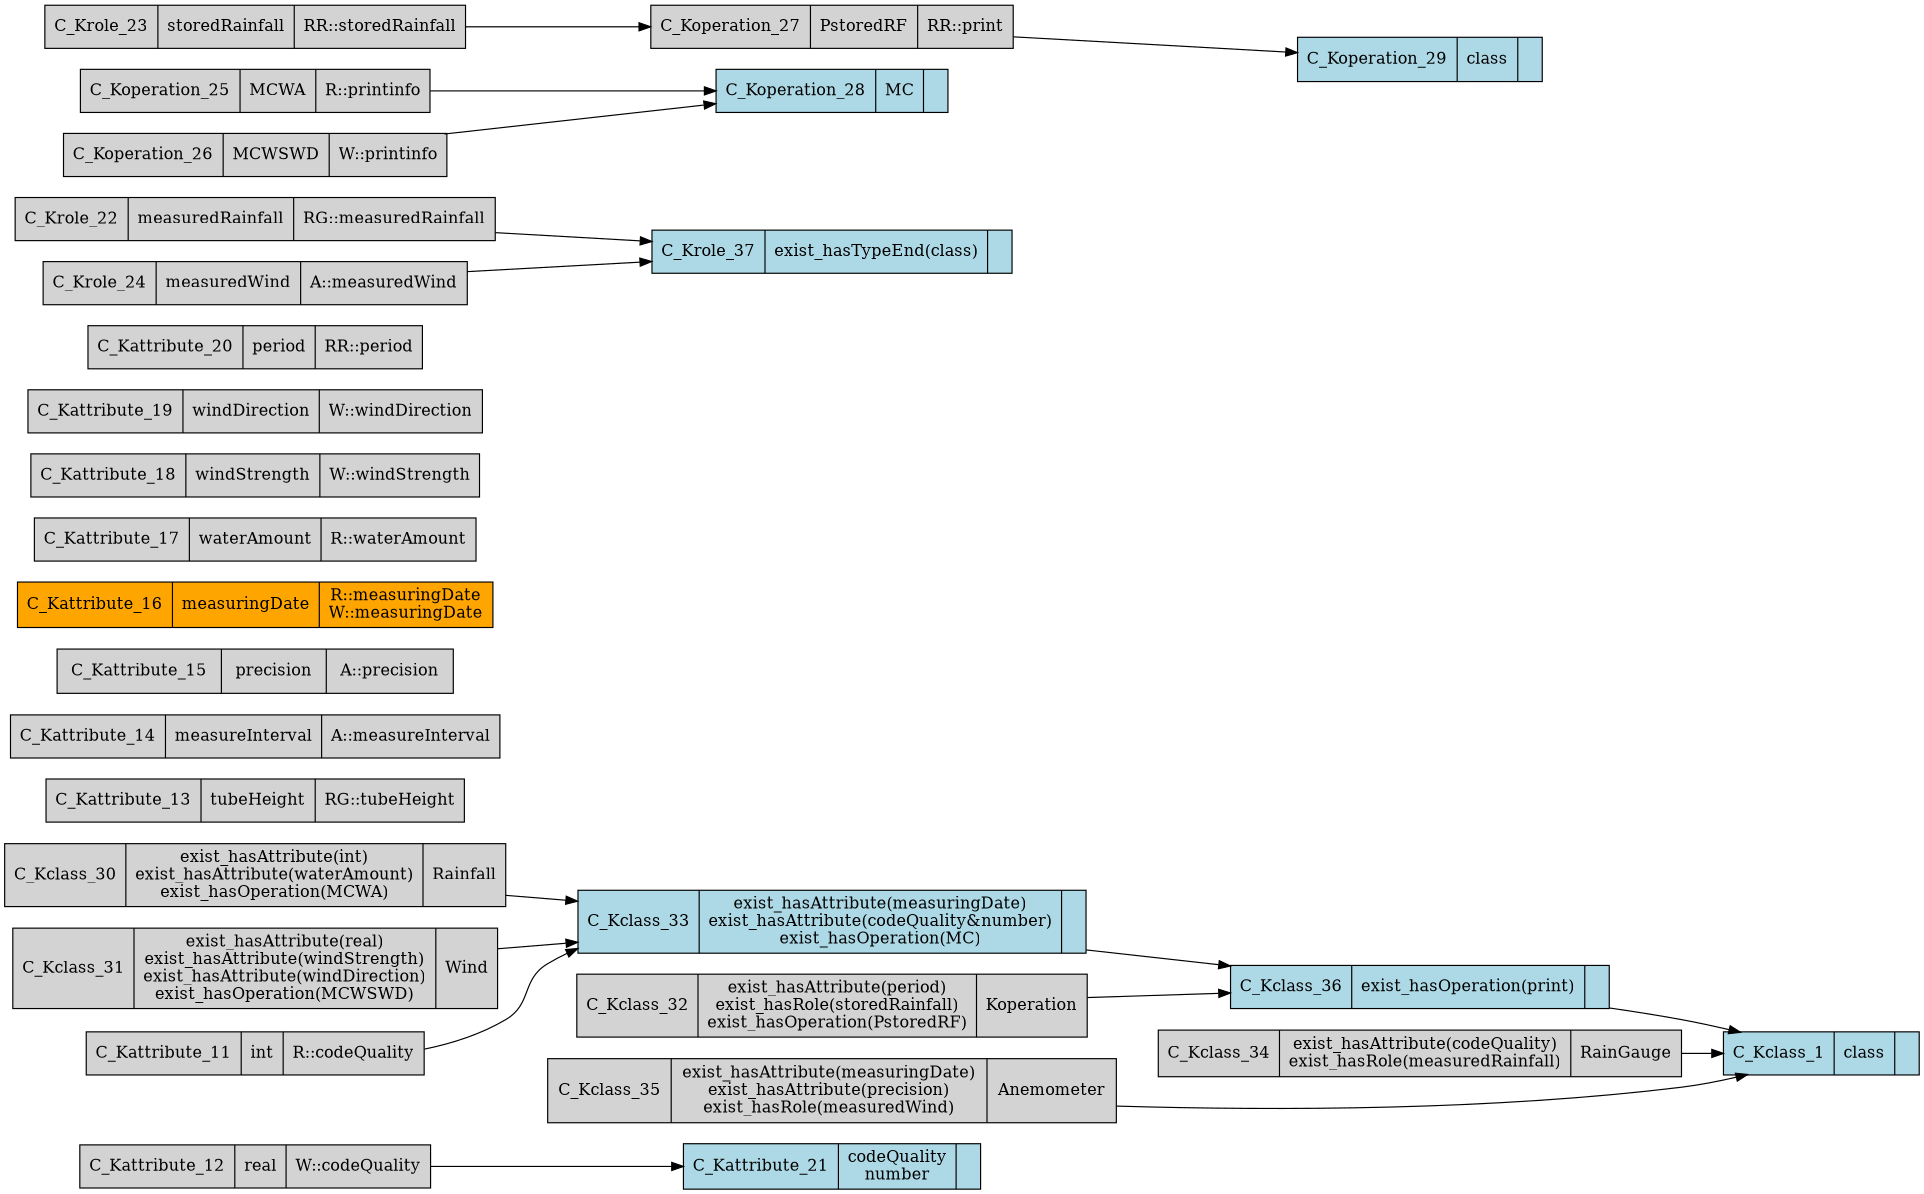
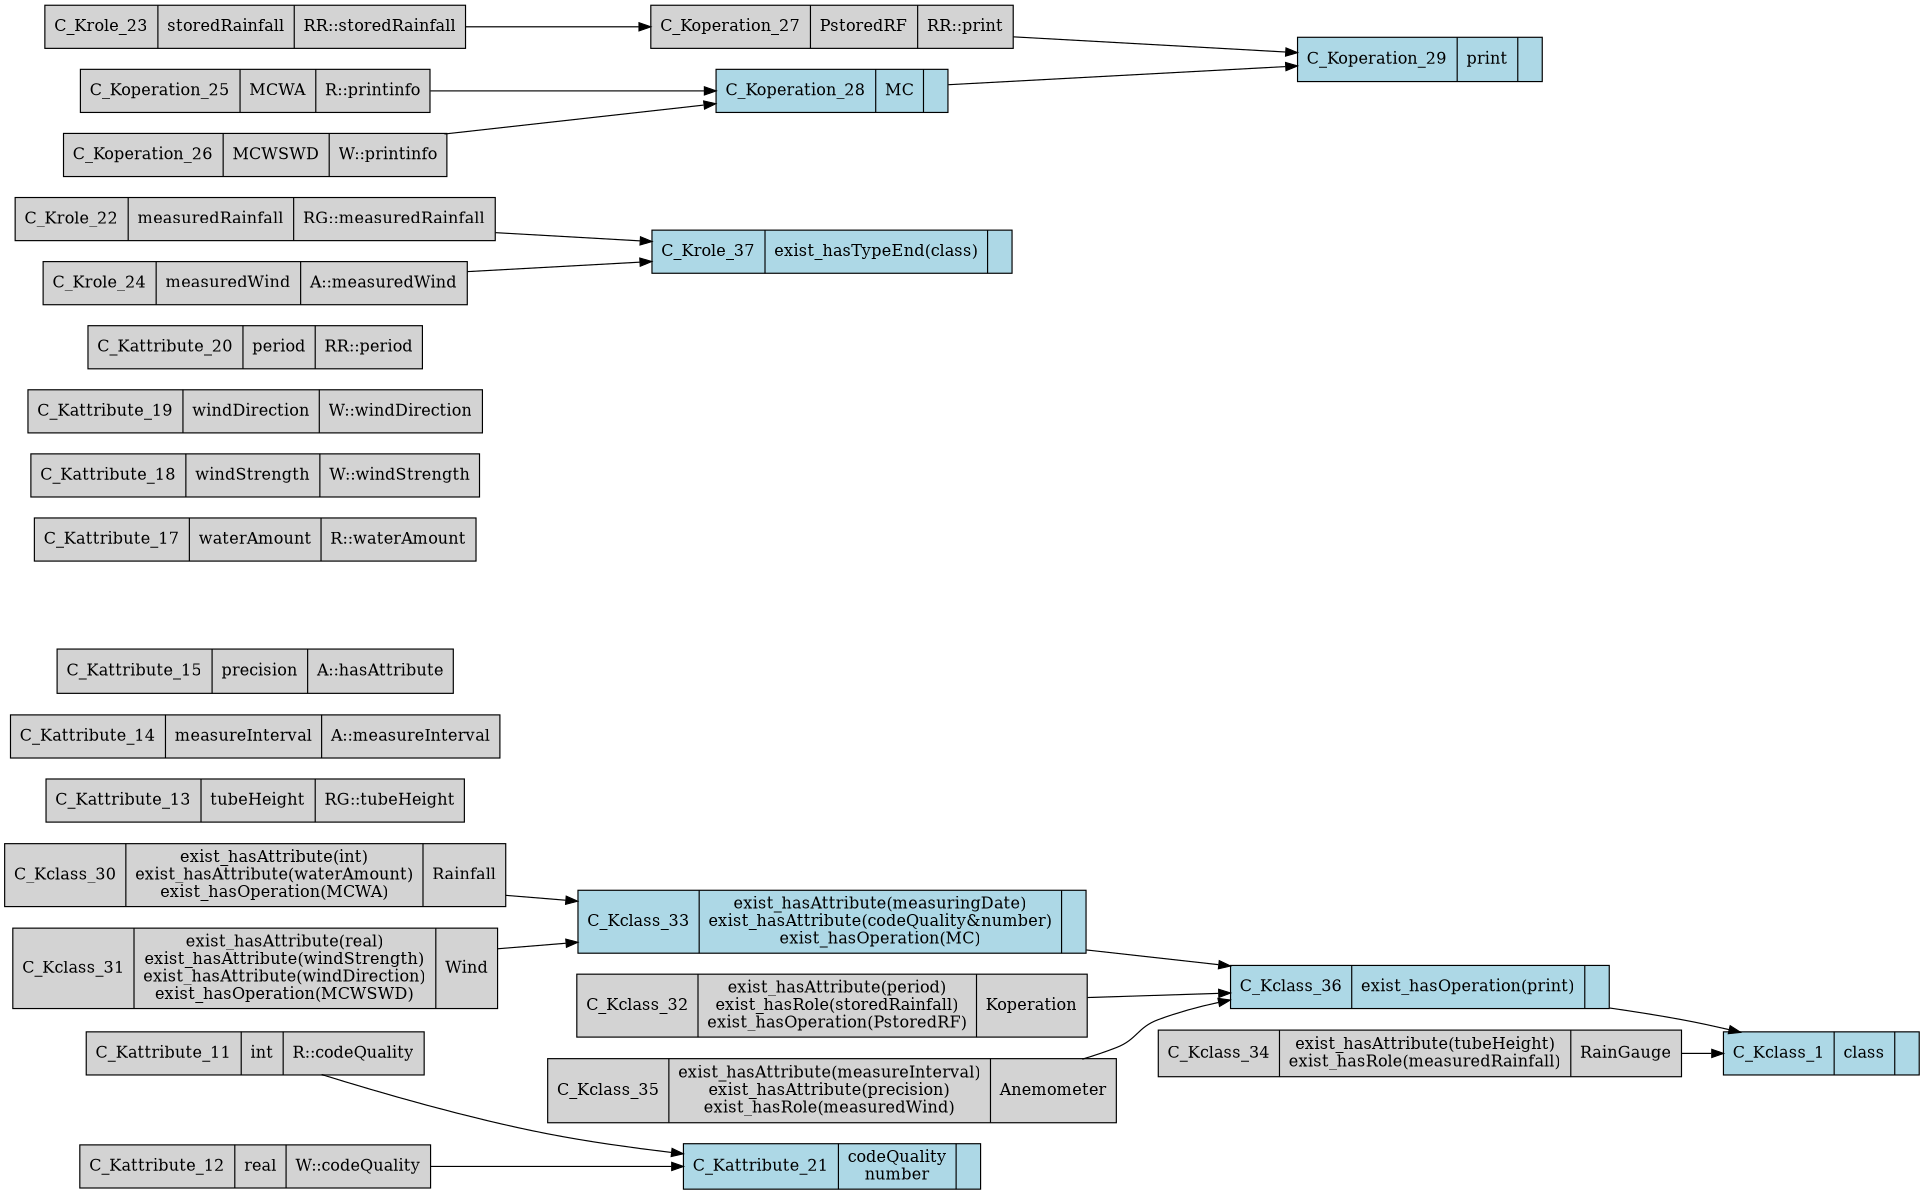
(1487, 59) -> (1487, 59)
none -> (1117, 76)
(255, 605) -> none
(390, 671) -> (380, 671)
(508, 1018) -> (495, 1122)
(1425, 1044) -> (1425, 1044)
(829, 1073) -> (830, 1073)
(1427, 1106) -> (1148, 1025)
